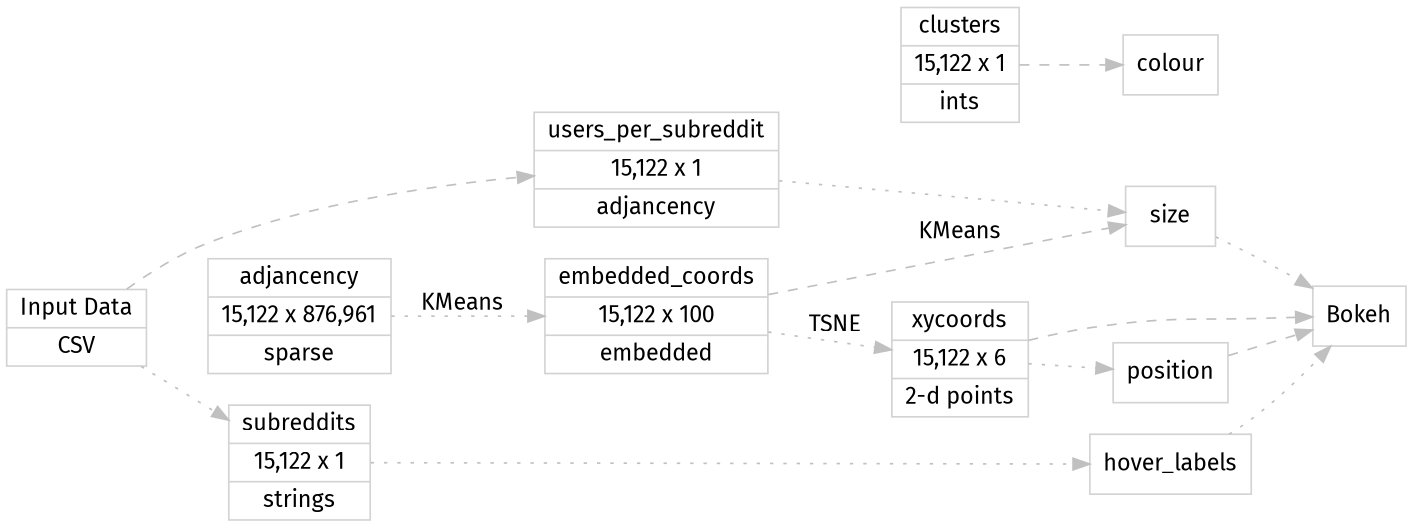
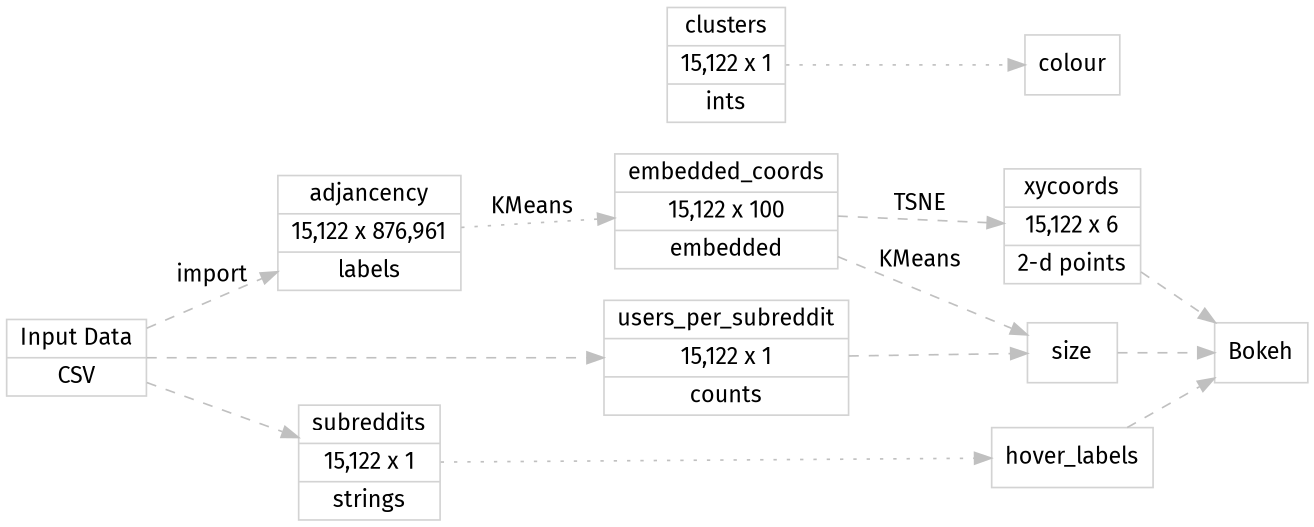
(1062, 65) -> (897, 65)
(944, 196) -> (930, 355)
(656, 207) -> (726, 395)
(1257, 257) -> (1157, 353)
none -> (204, 303)
(821, 340) -> (913, 219)
(300, 354) -> (369, 270)
(1171, 373) -> none
(178, 389) -> (215, 407)
(1276, 399) -> (1163, 407)
